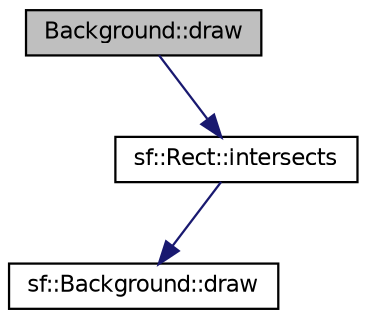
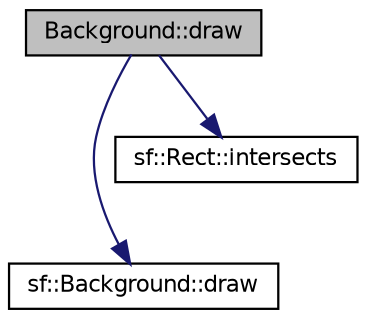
(197, 214) -> (95, 148)
